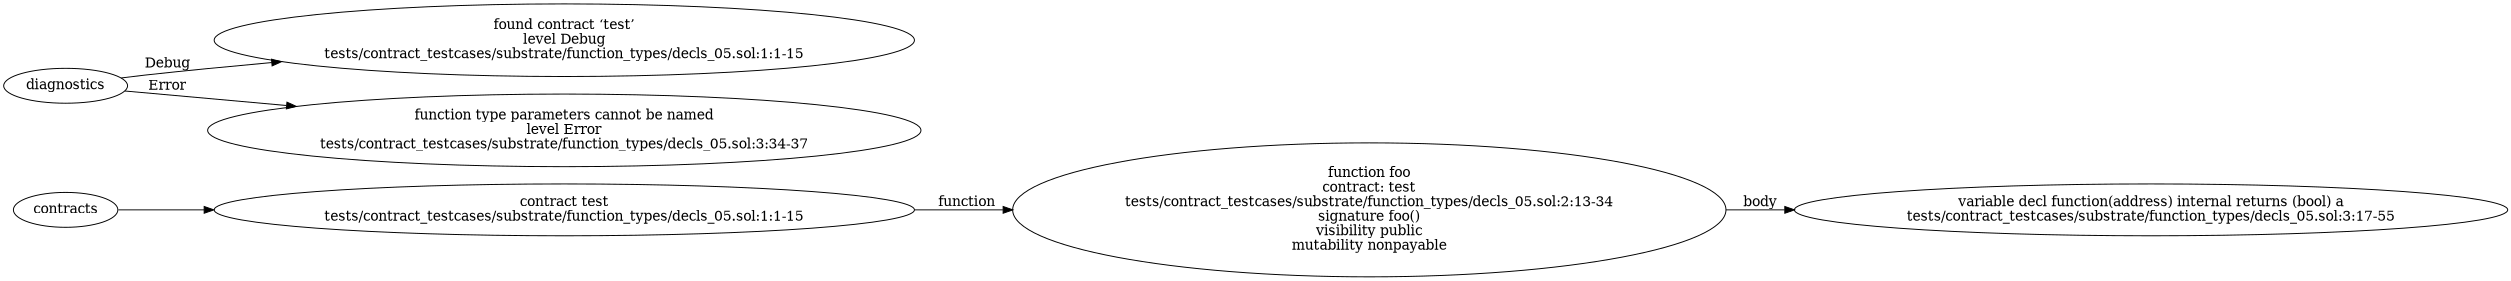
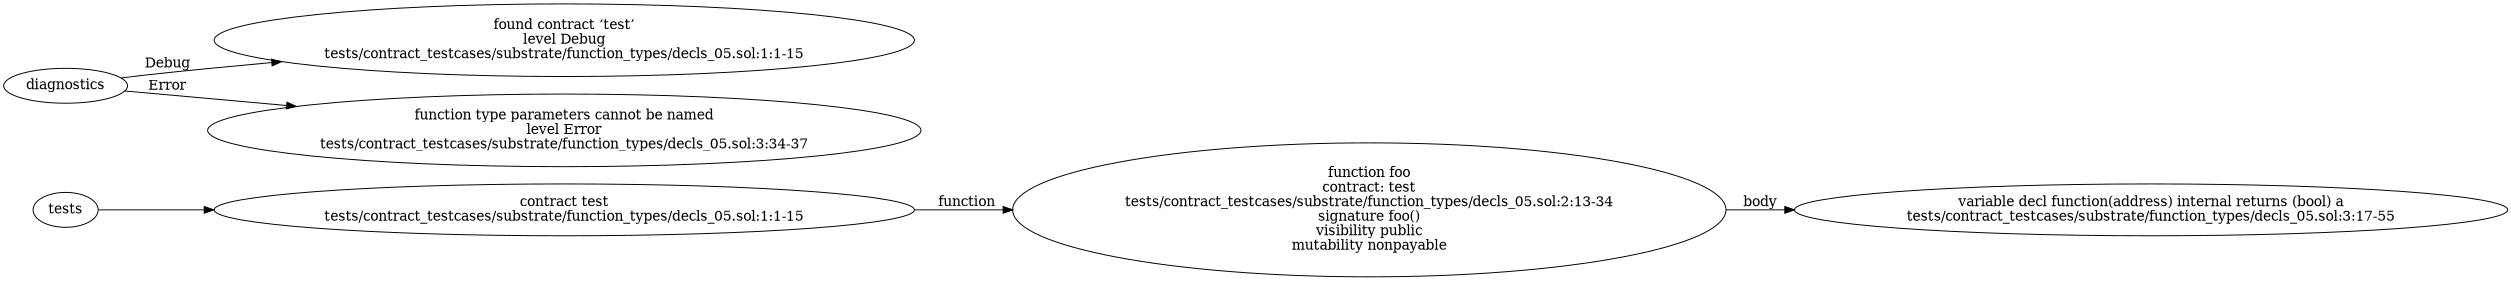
(66, 210) -> (66, 210)
